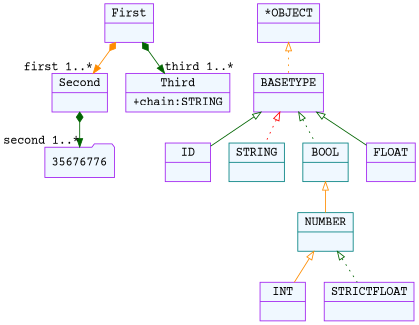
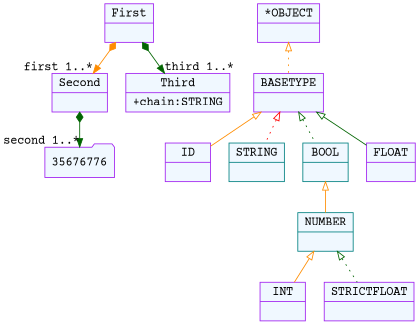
(232, 132) -> (232, 132)
